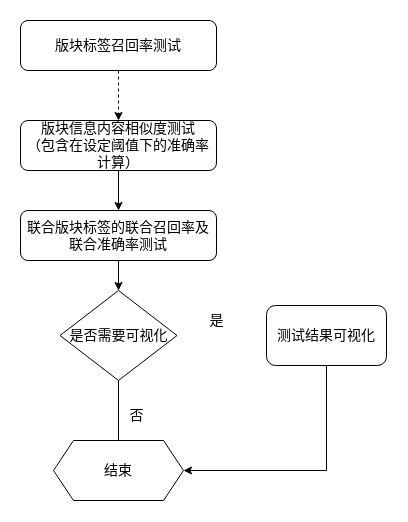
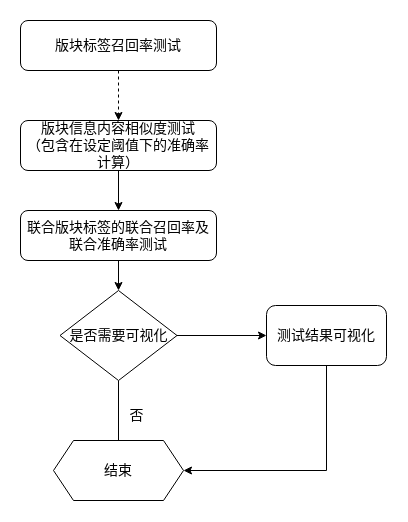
(217, 321) -> none
none -> (218, 336)
